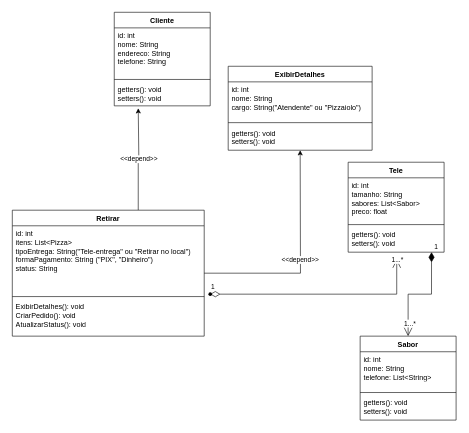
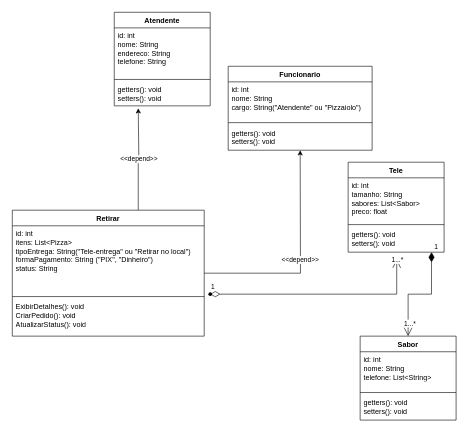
(162, 21) -> (162, 21)
(300, 75) -> (300, 75)
